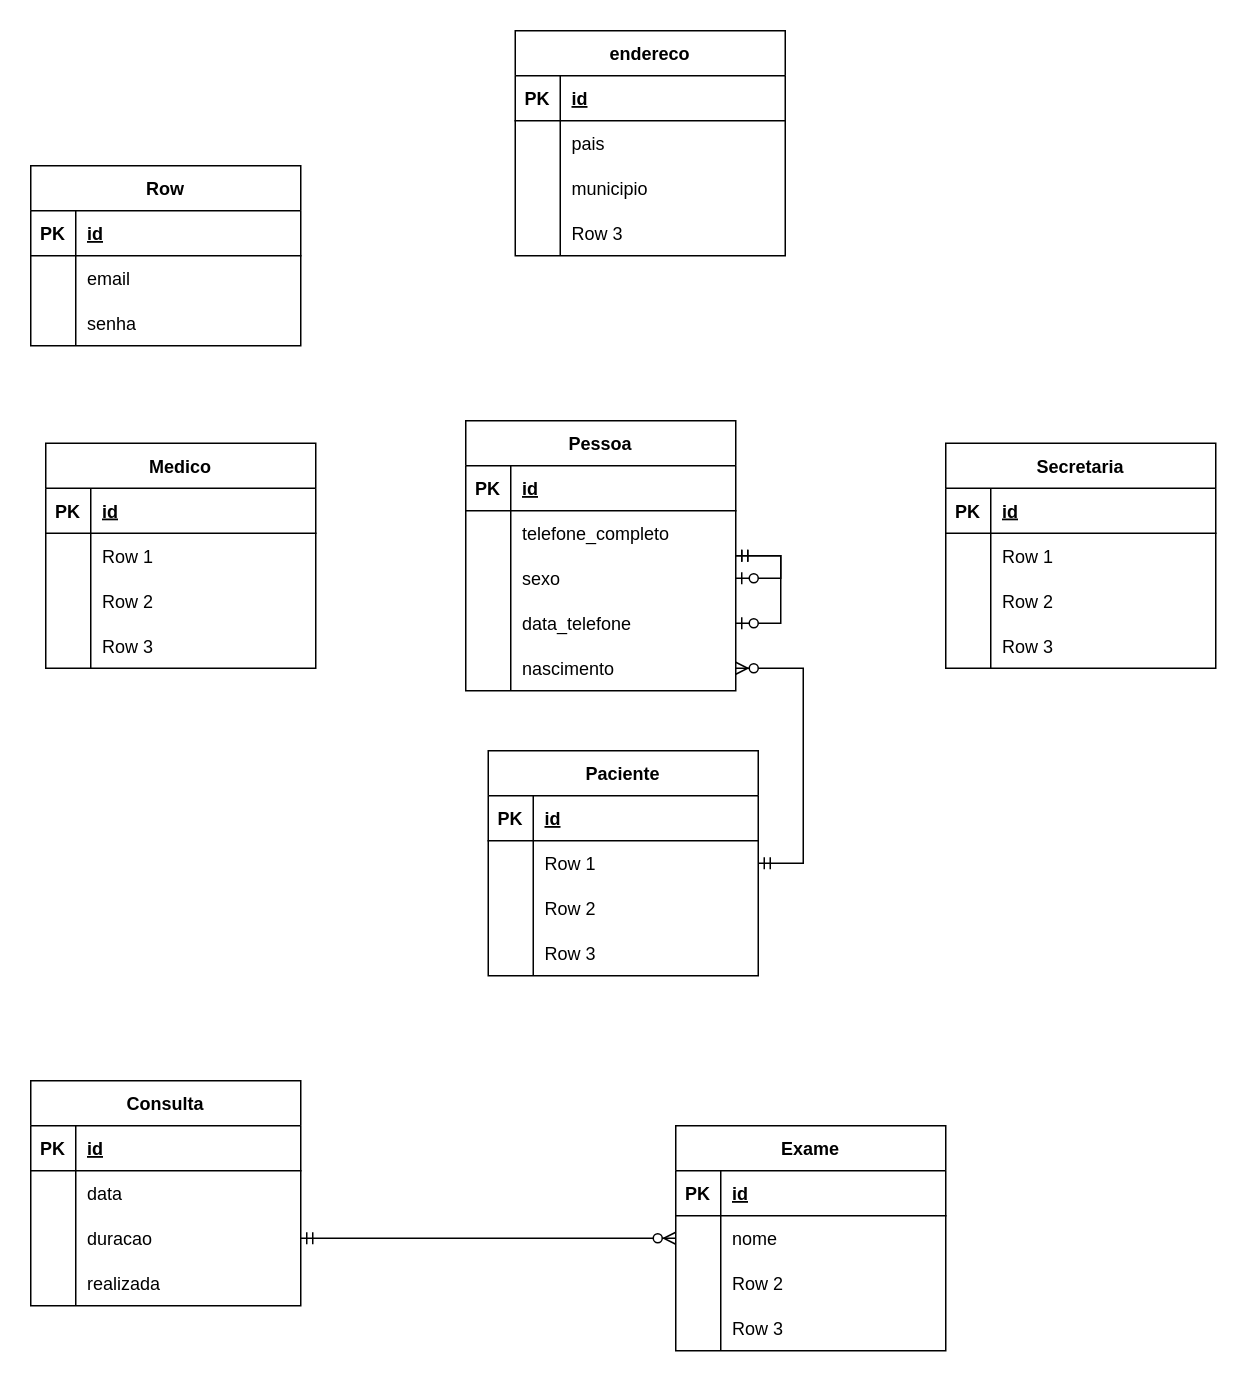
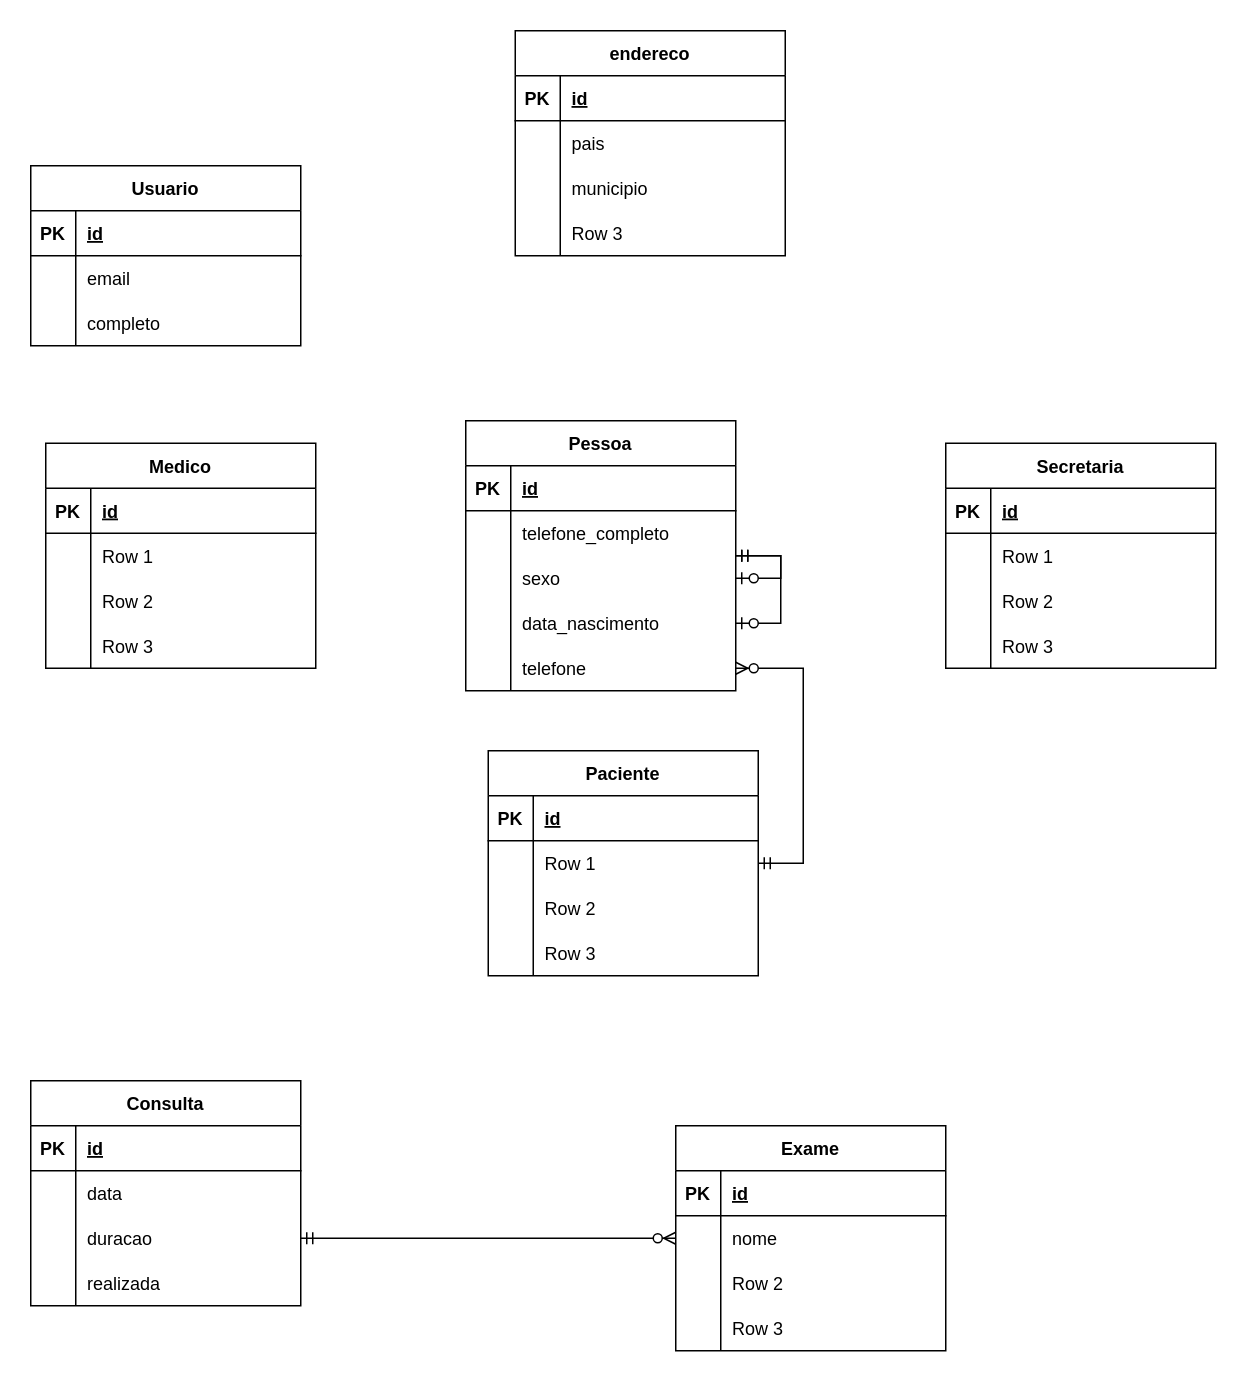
(165, 189) -> (165, 189)
(112, 324) -> (125, 324)
(585, 624) -> (595, 624)
(570, 669) -> (560, 669)
